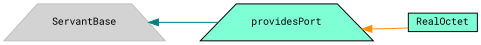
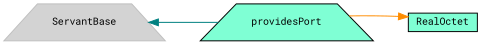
(390, 29) -> (374, 16)
